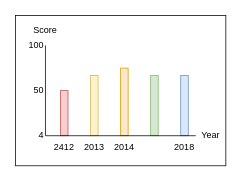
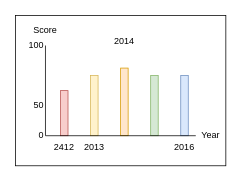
(34, 90) -> (34, 105)
(41, 135) -> (41, 135)
(124, 147) -> (124, 42)
(184, 147) -> (184, 147)
